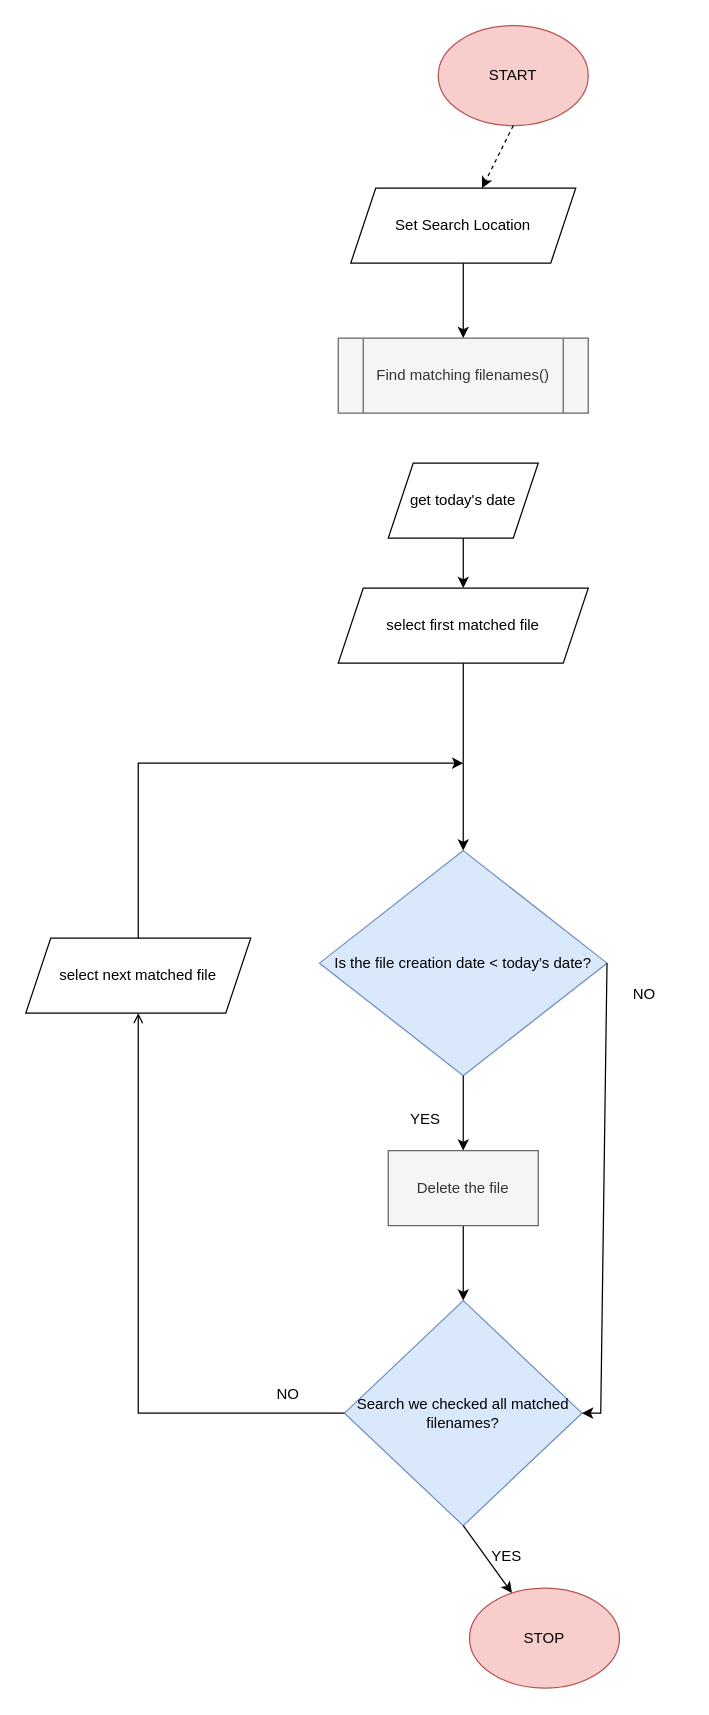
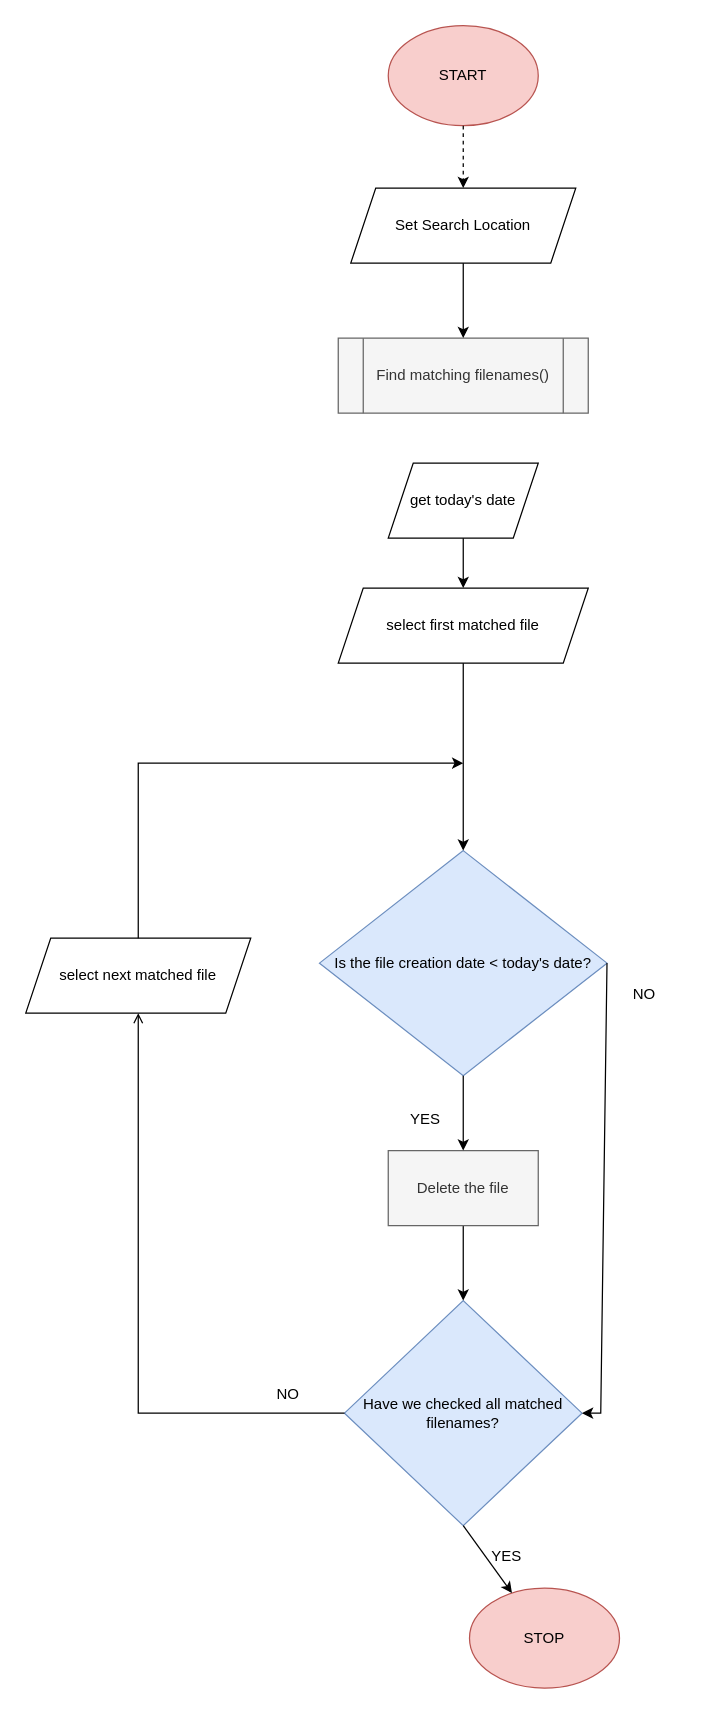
(513, 76) -> (463, 76)
(463, 1413) -> (463, 1413)
